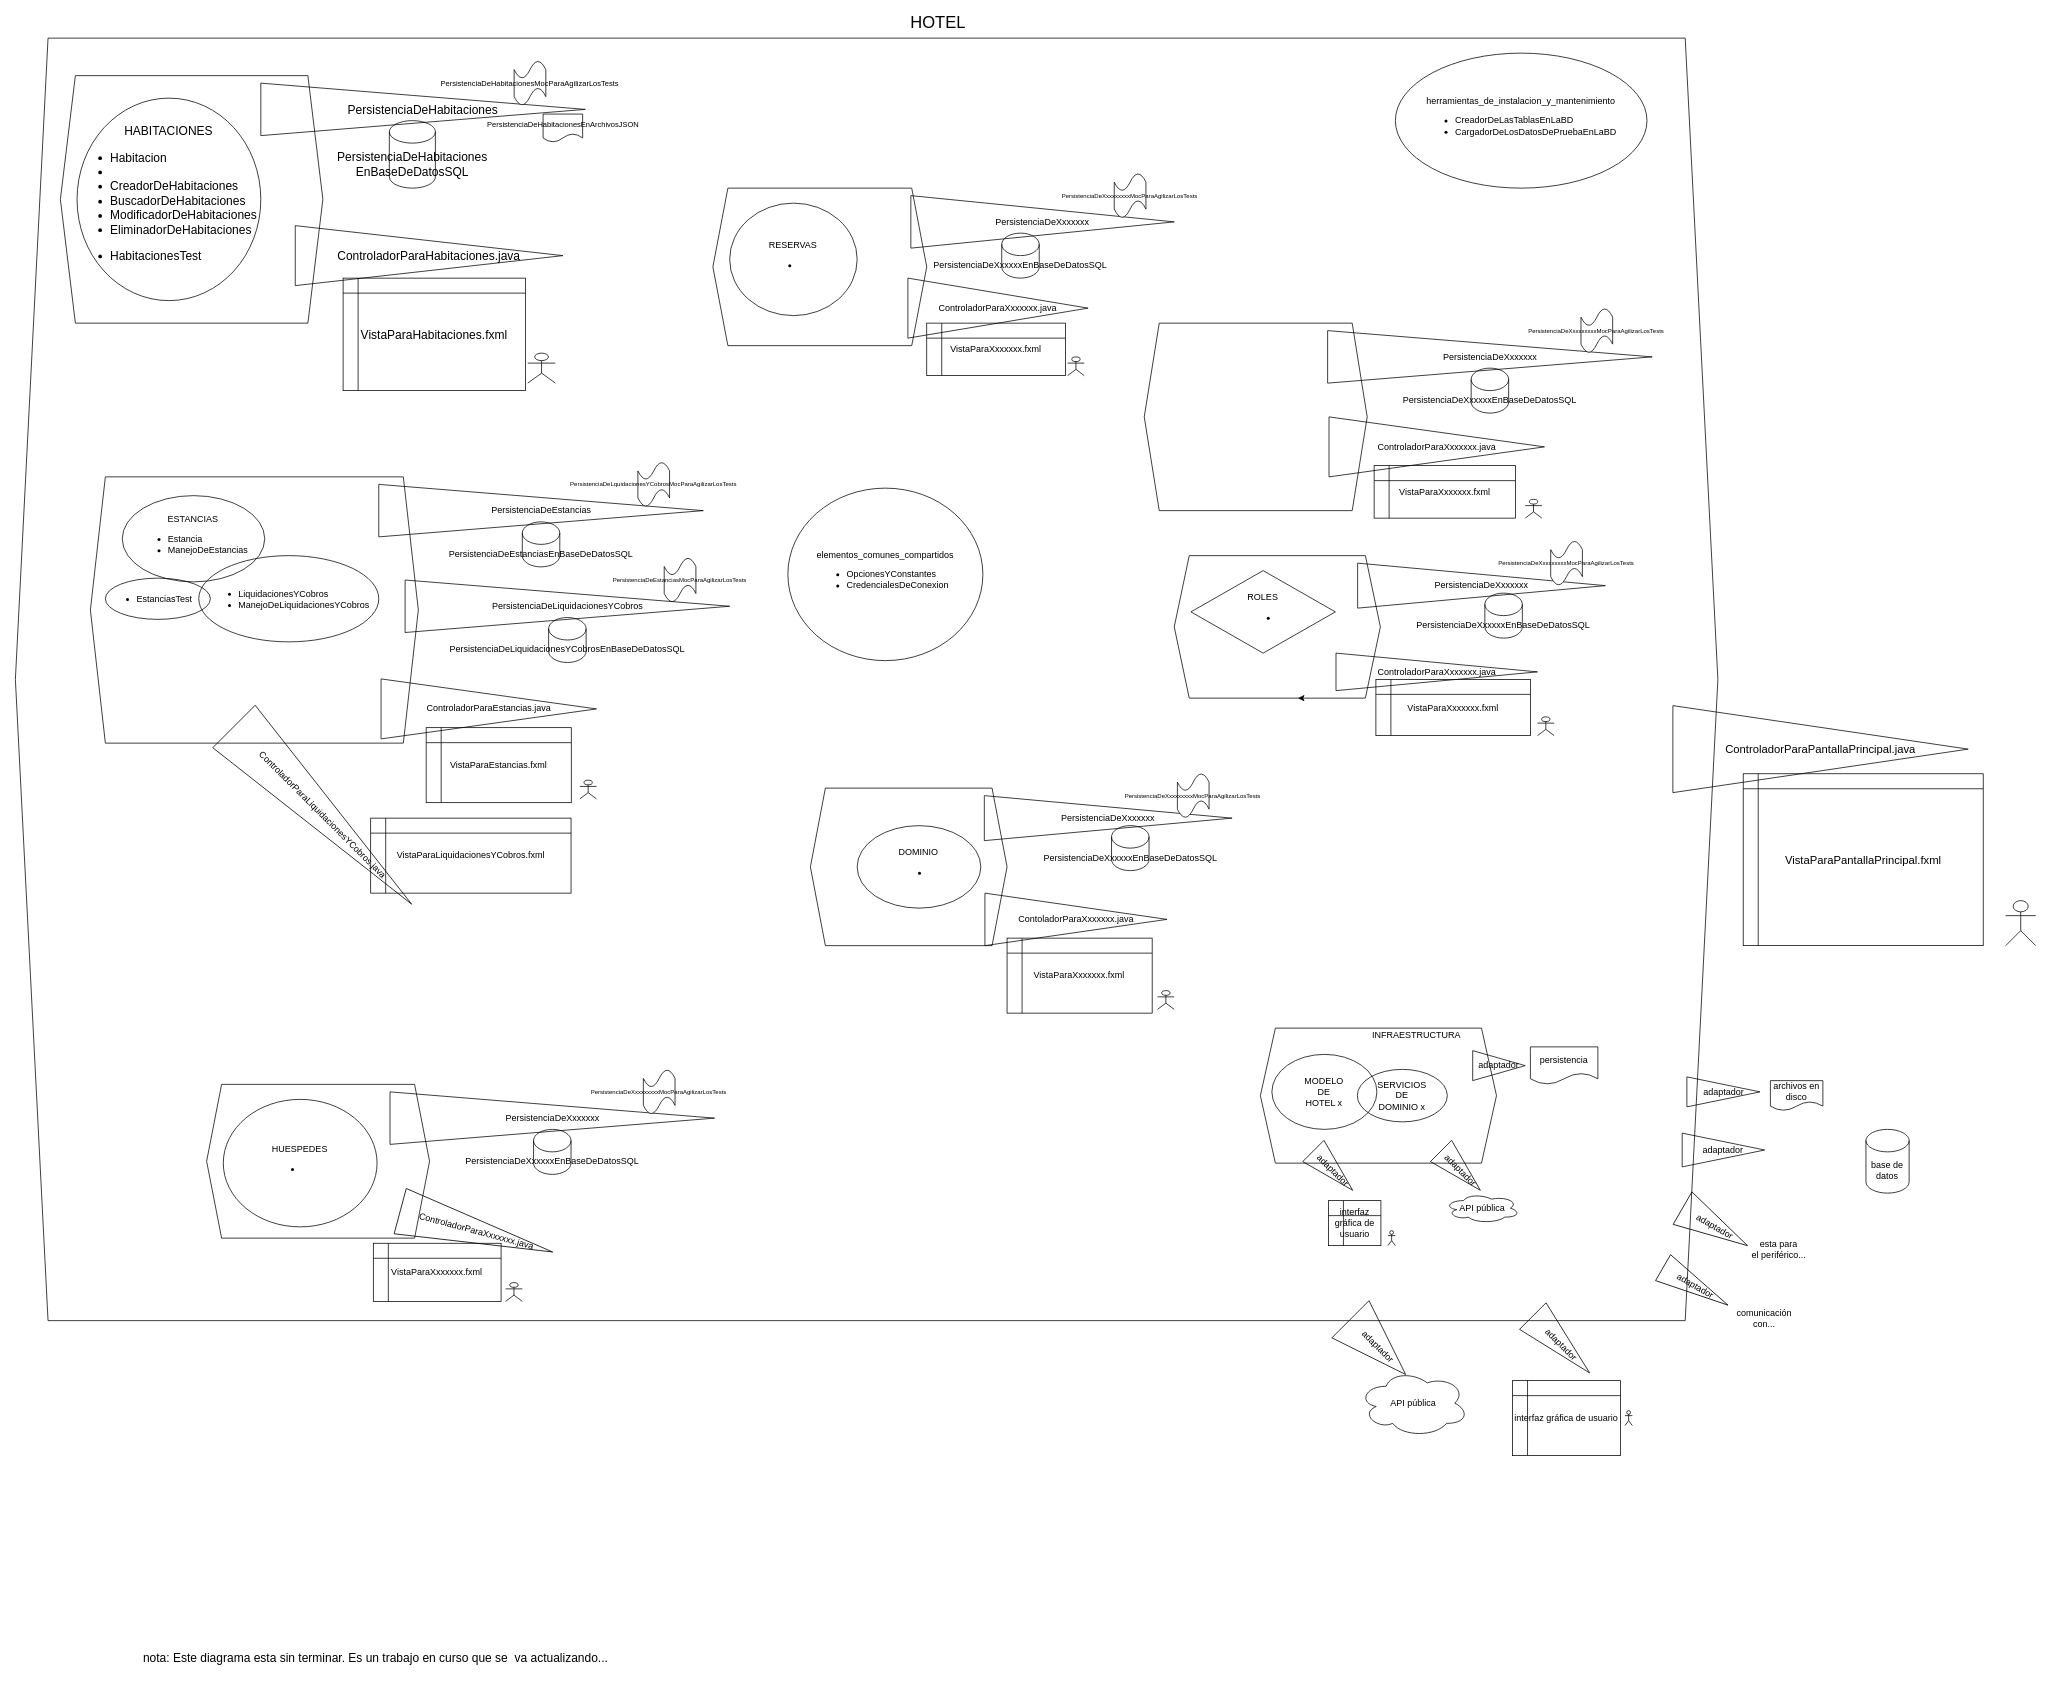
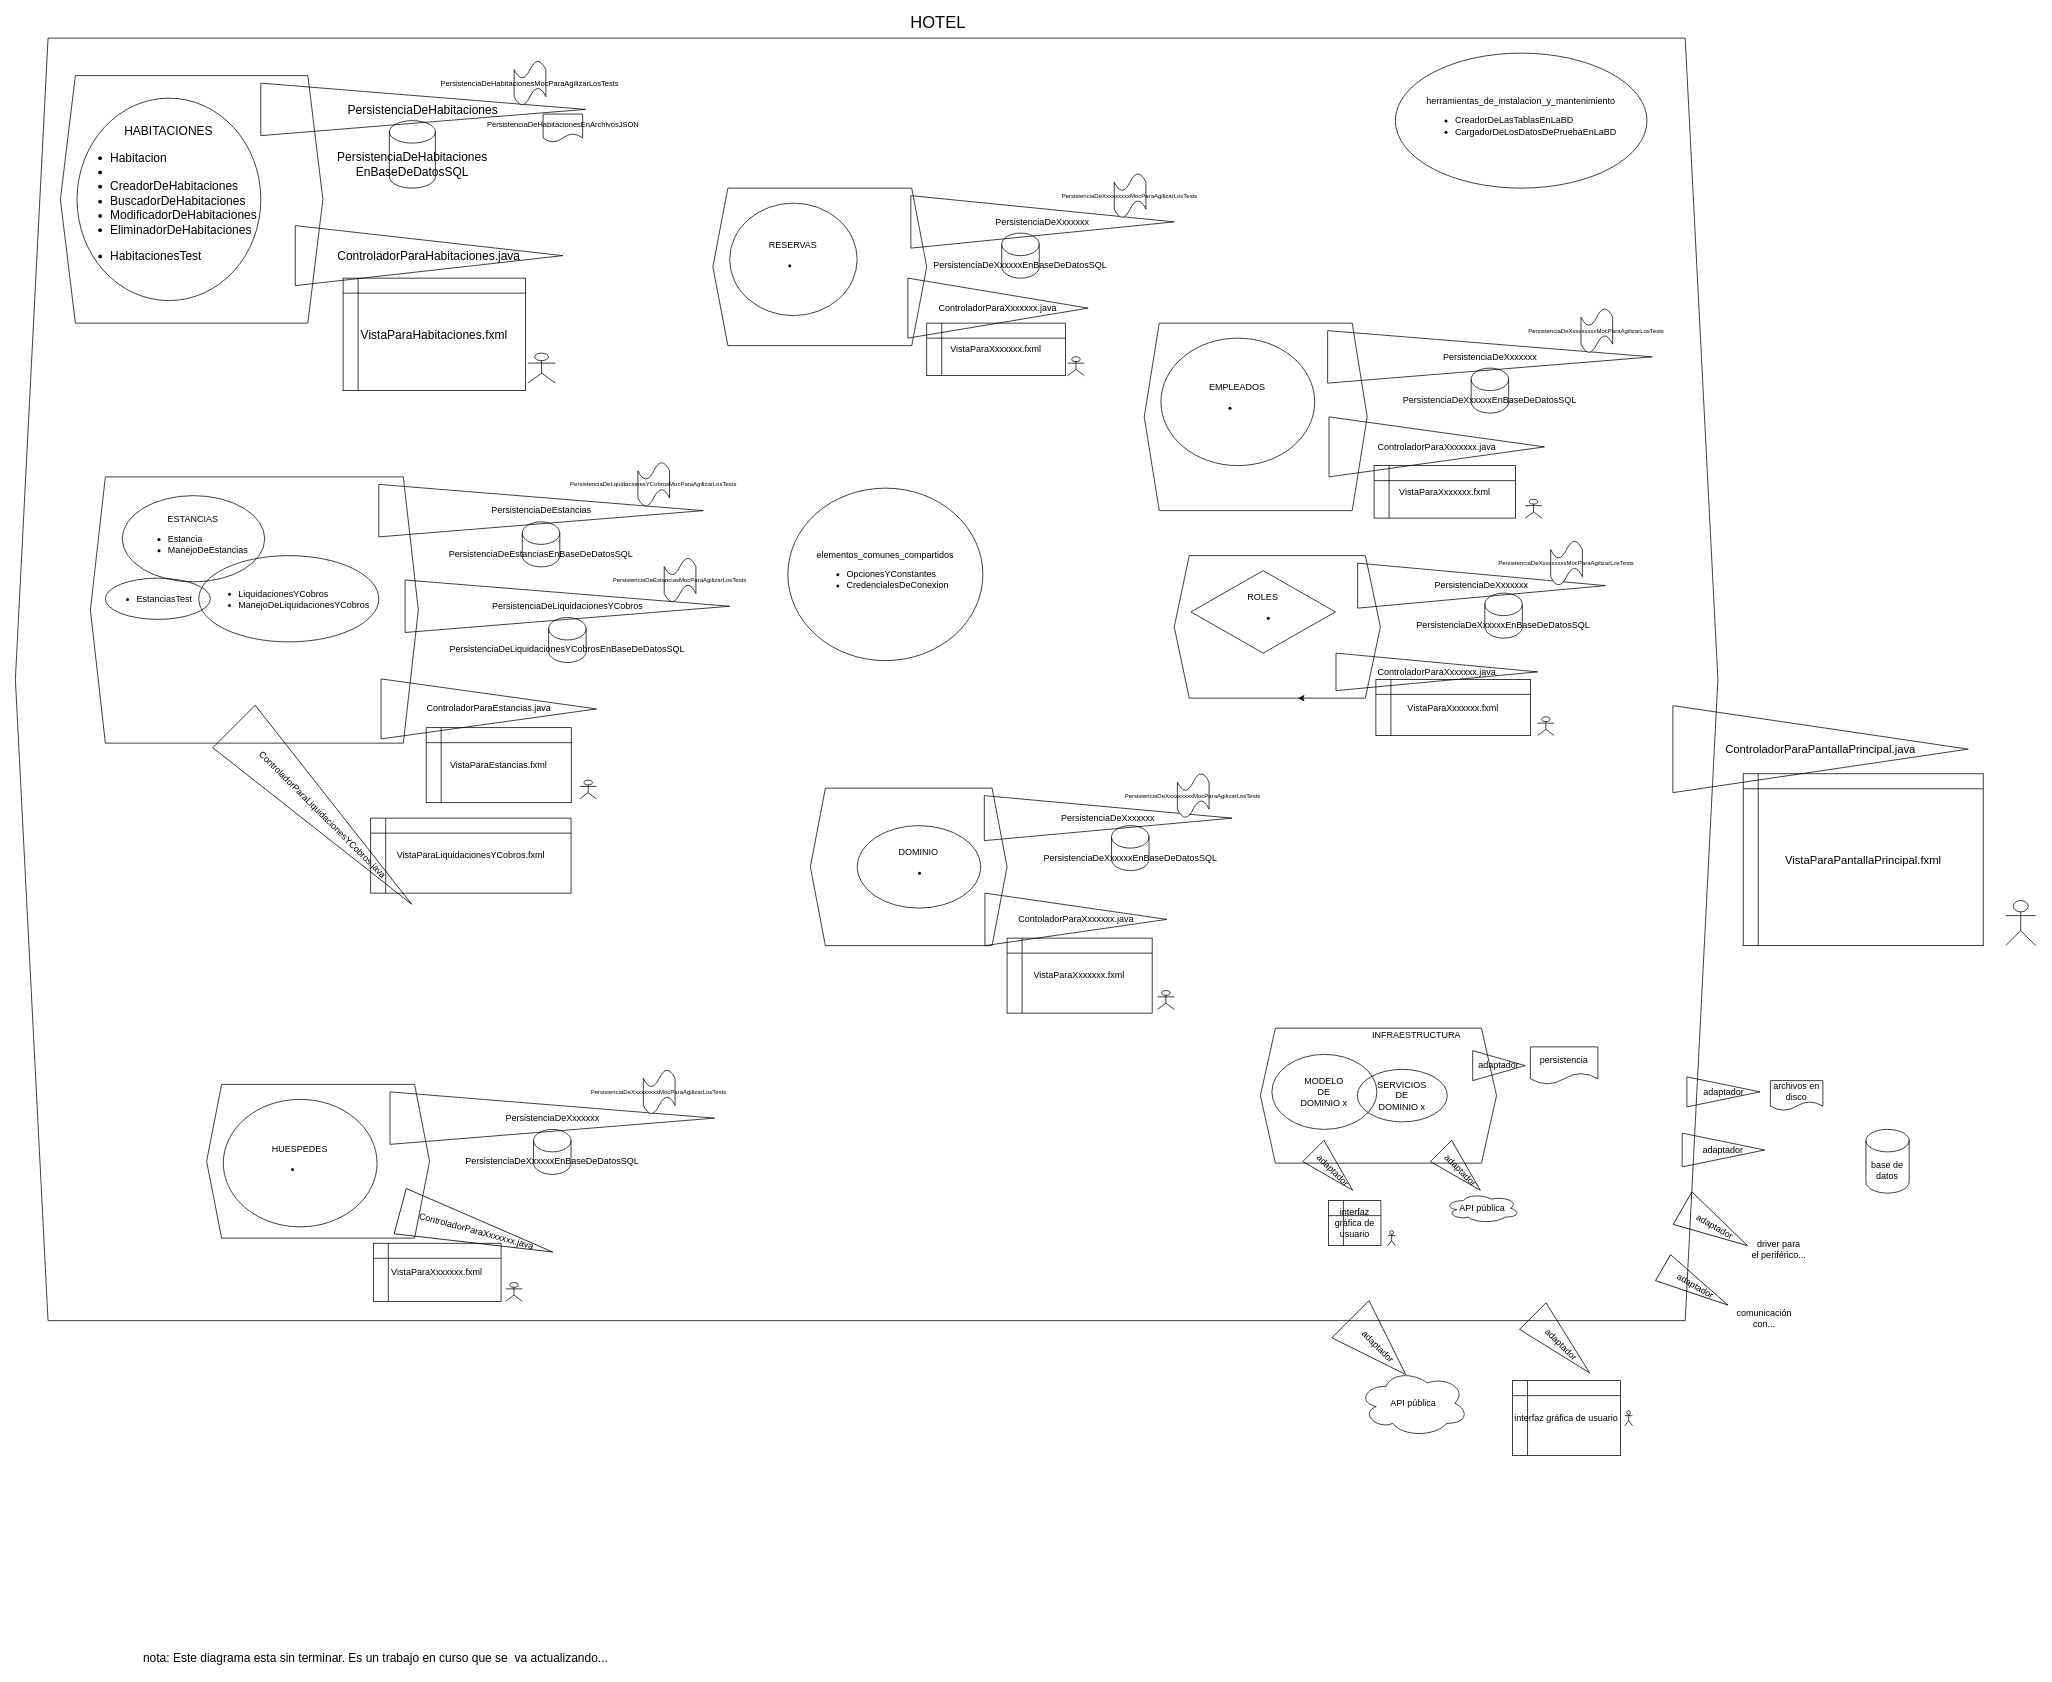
none -> (1238, 402)
(1324, 1092) -> (1324, 1092)
(1779, 1249) -> (1779, 1249)
